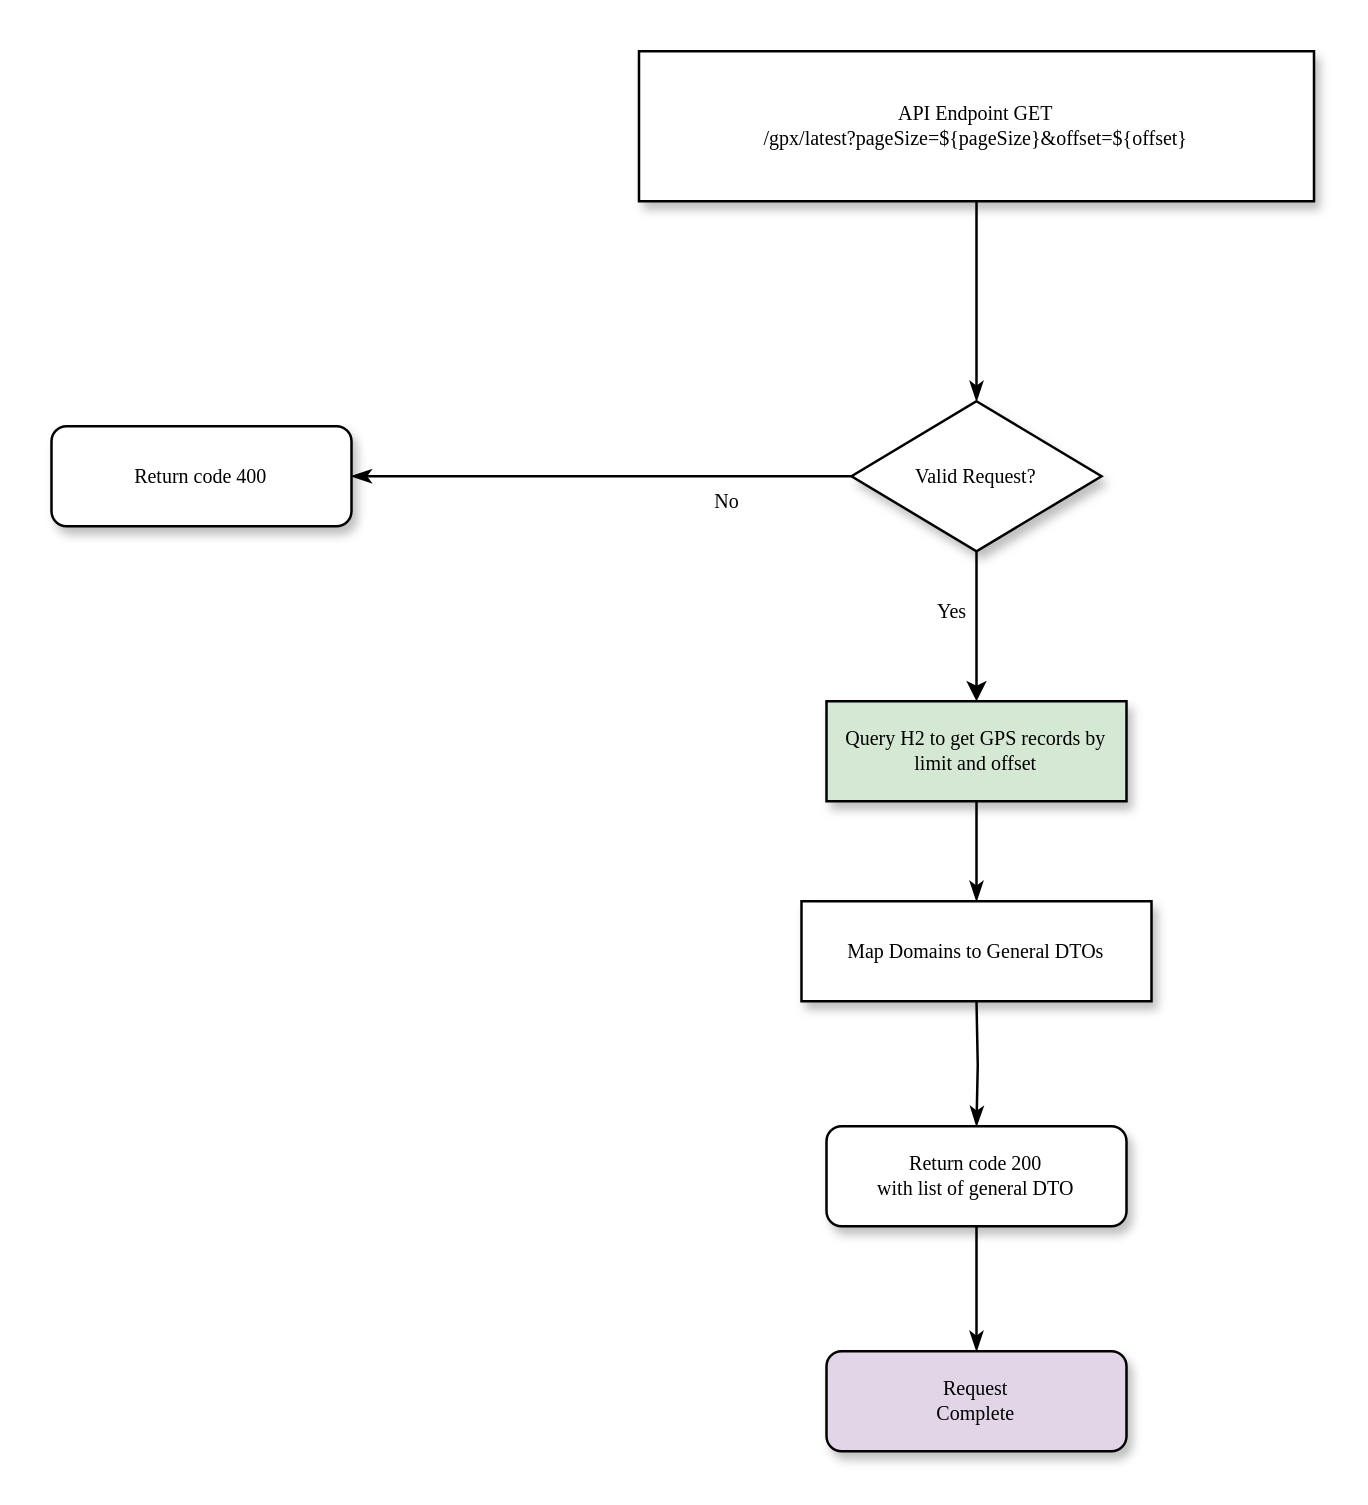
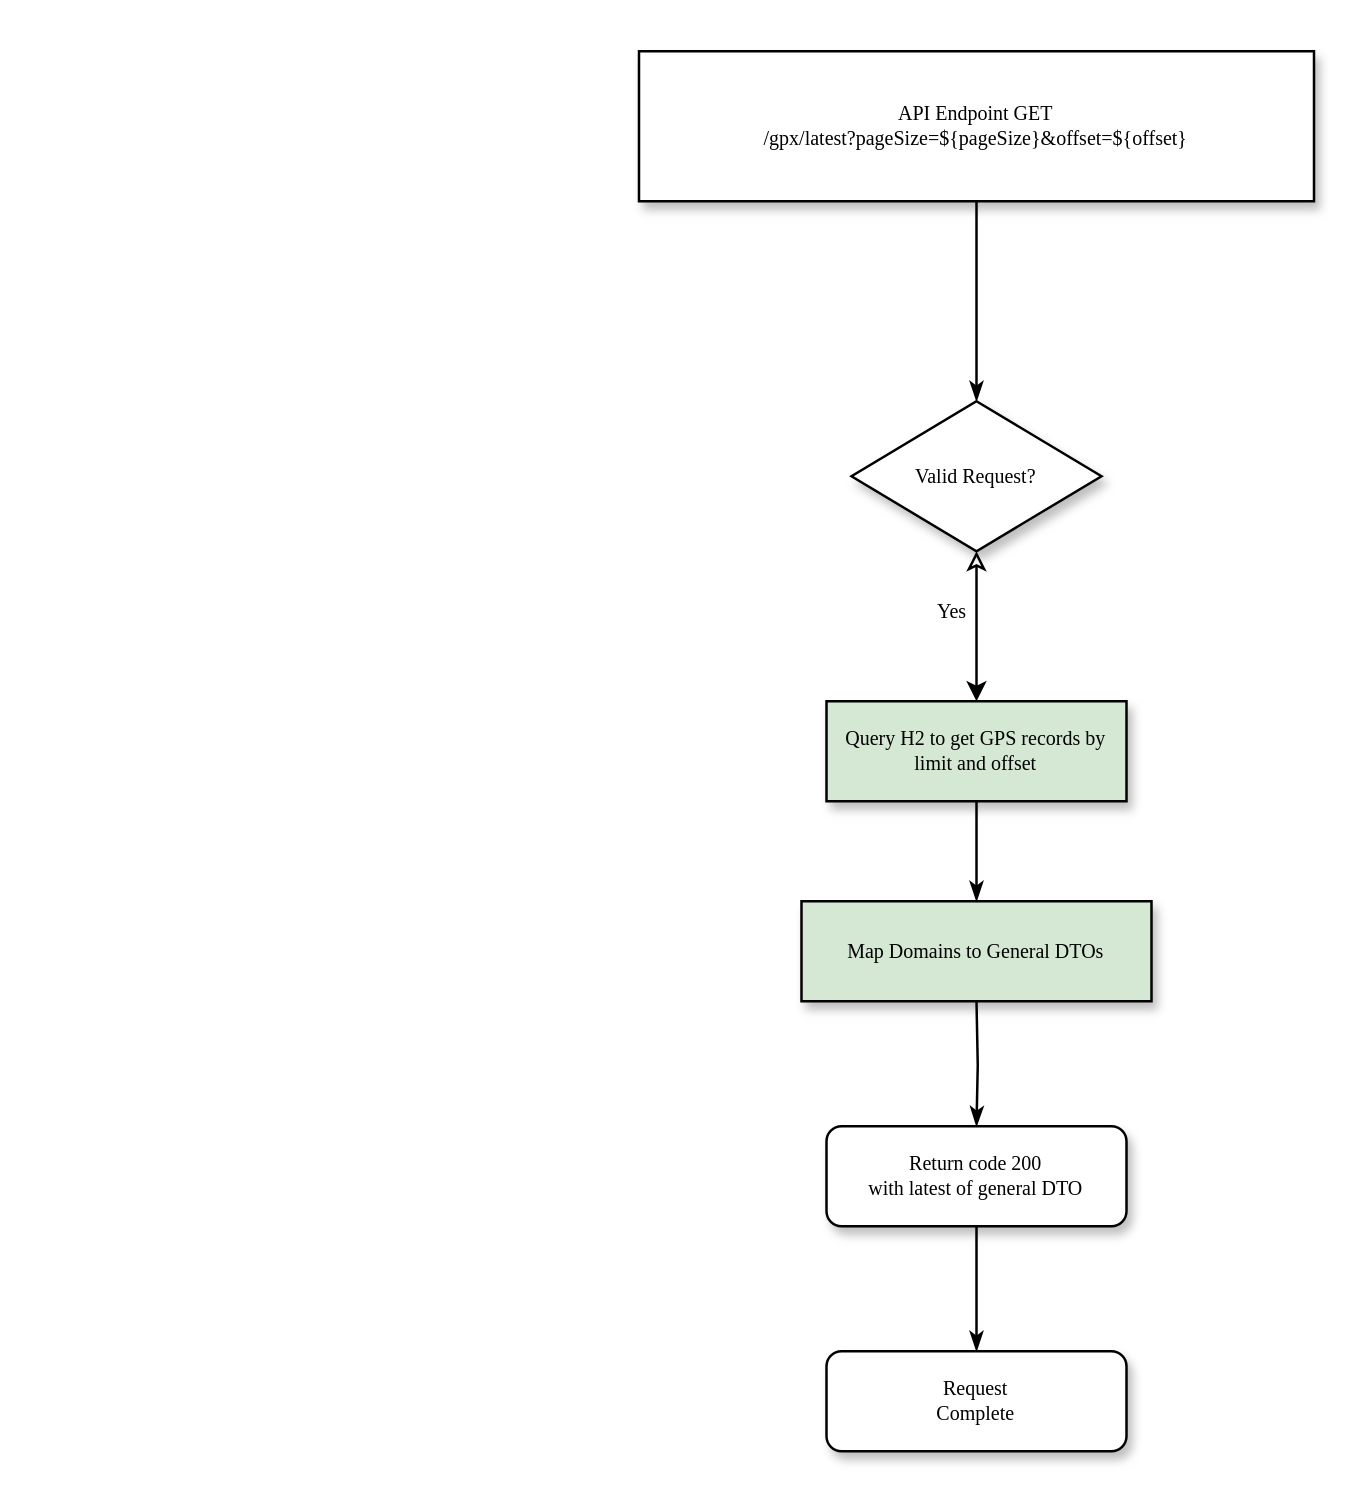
(201, 476) -> none
(609, 476) -> none
(976, 561) -> (976, 567)
(976, 951) -> (976, 951)
(976, 1176) -> (976, 1176)
(976, 1401) -> (976, 1401)
